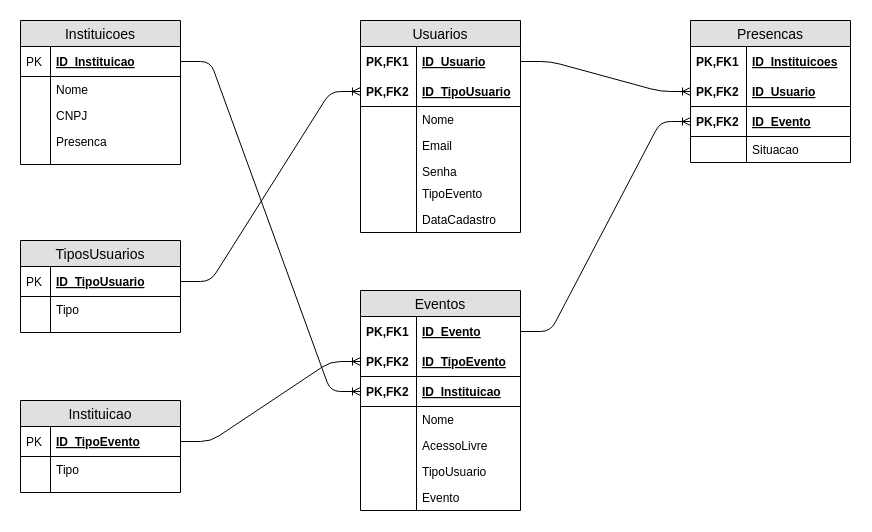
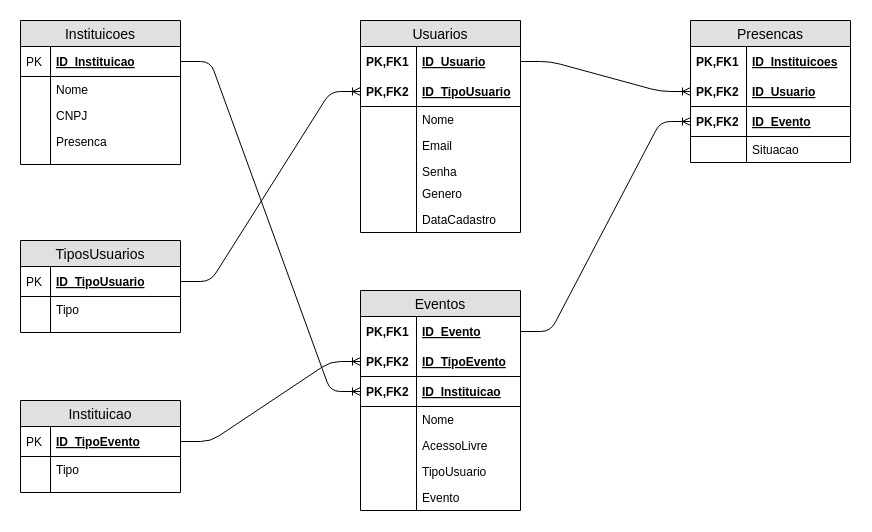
(454, 194) -> (442, 194)
